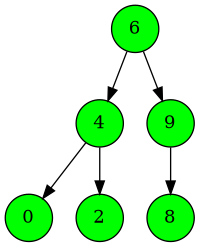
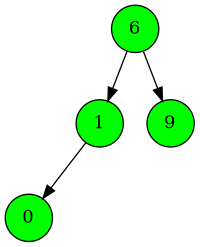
(100, 123) -> (100, 123)
(100, 218) -> none
(171, 218) -> none
